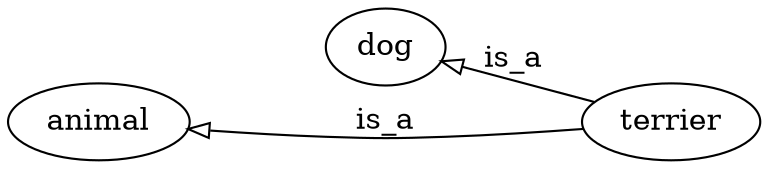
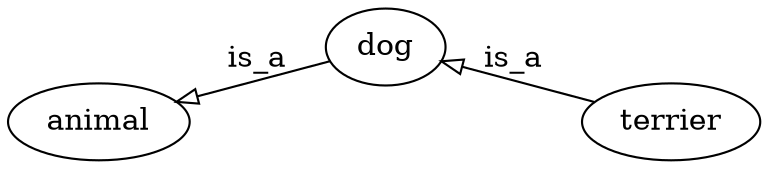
(397, 138) -> (264, 79)
